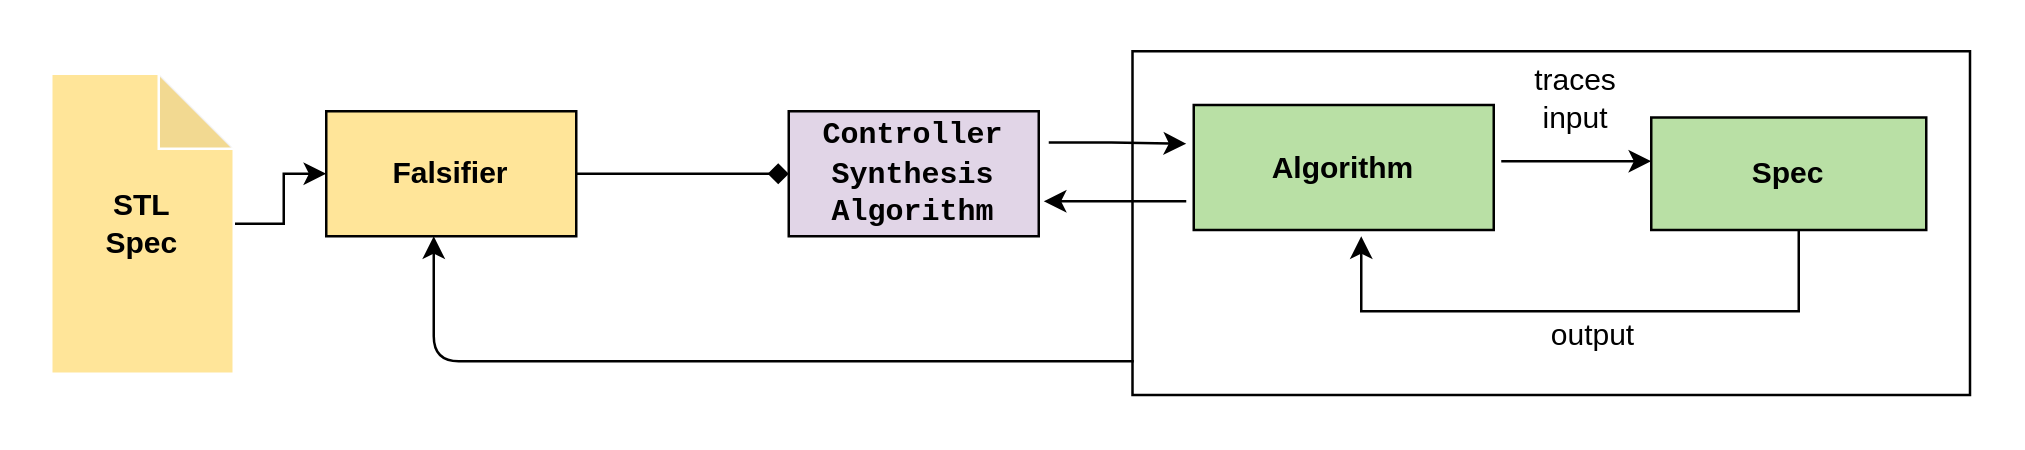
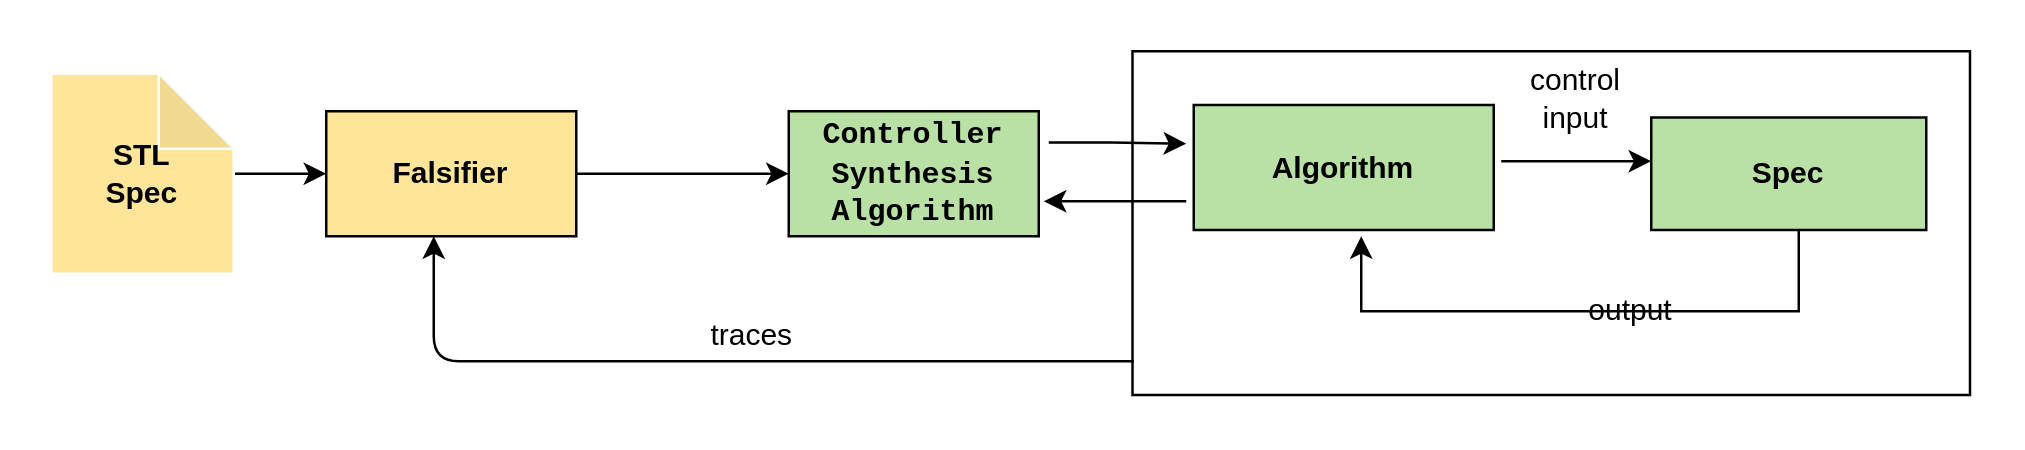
(1576, 99) -> (1576, 99)
(768, 174) -> (769, 174)
(914, 174) -> (914, 174)
(143, 224) -> (143, 174)
none -> (751, 336)
(1594, 336) -> (1631, 311)
